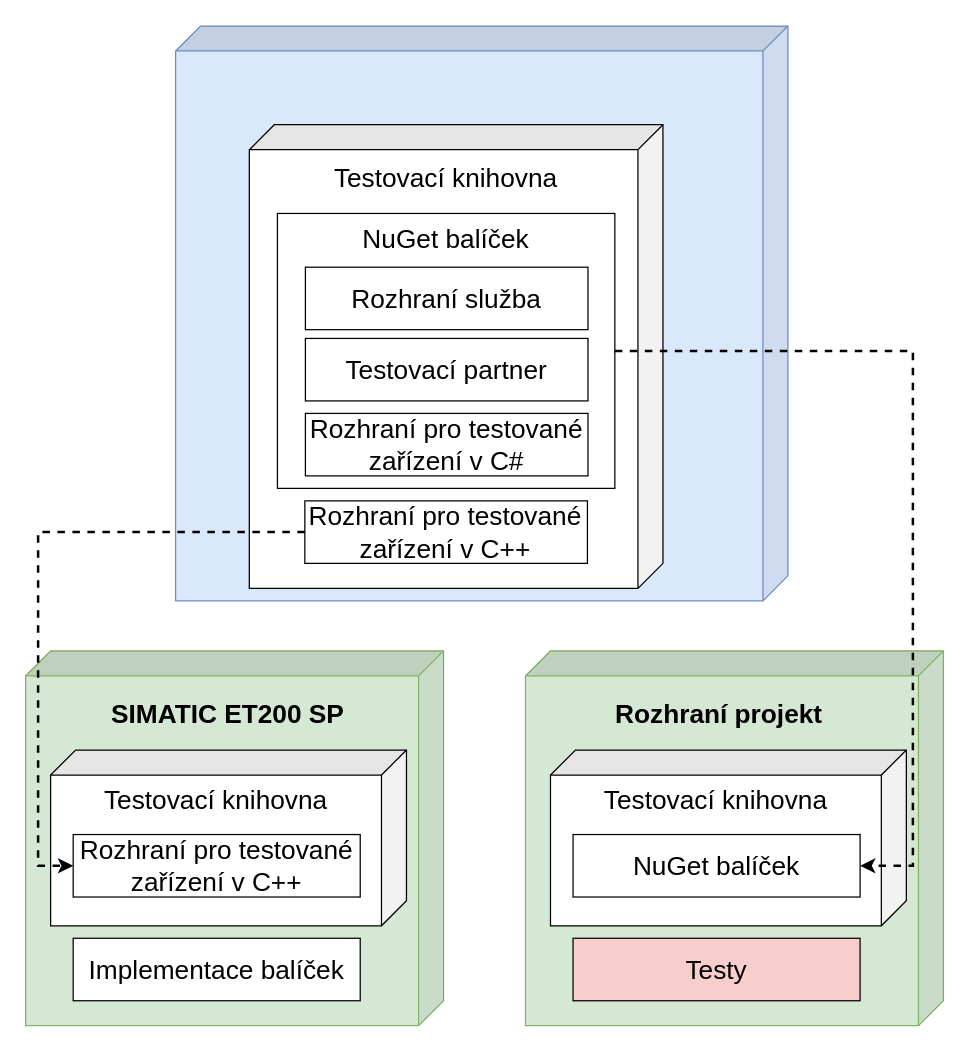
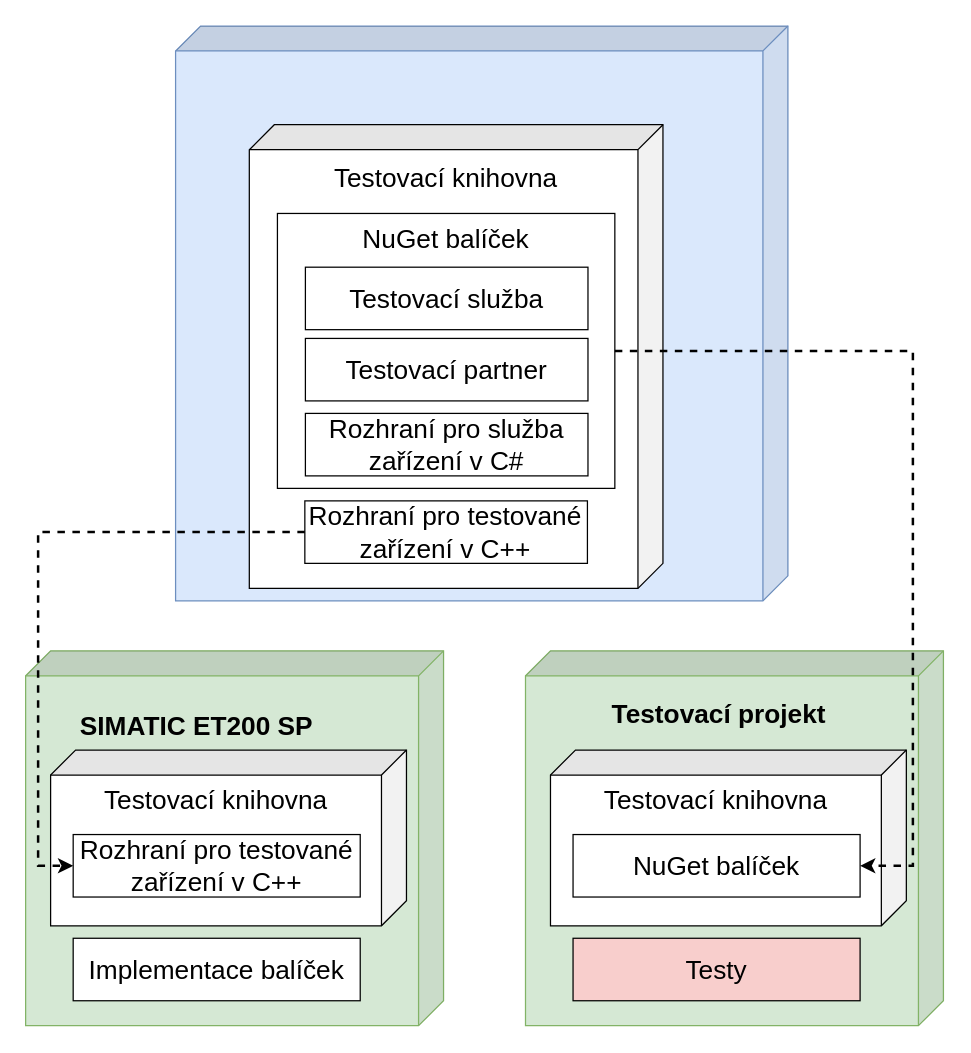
(447, 298) -> (447, 298)
(447, 444) -> (447, 444)
(229, 713) -> (197, 726)
(719, 713) -> (719, 713)
